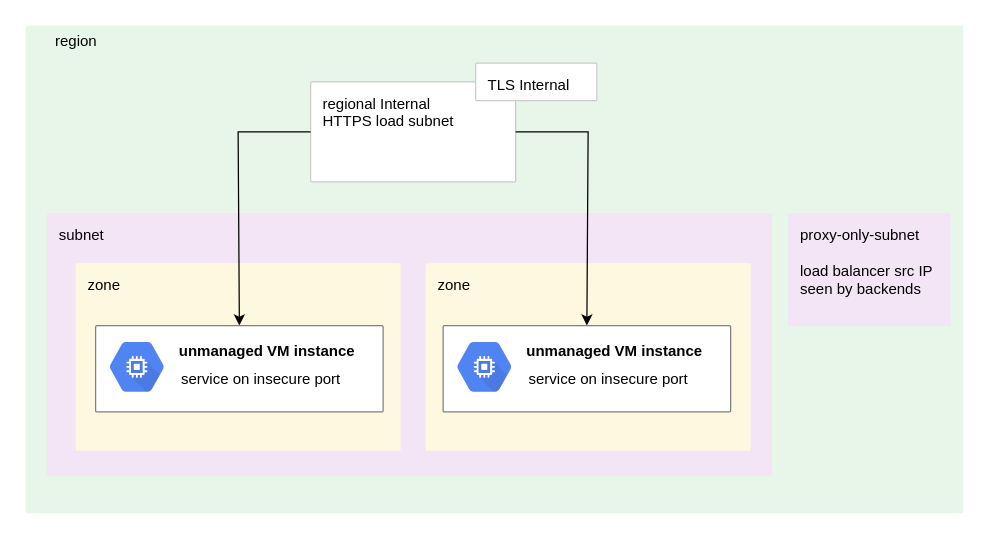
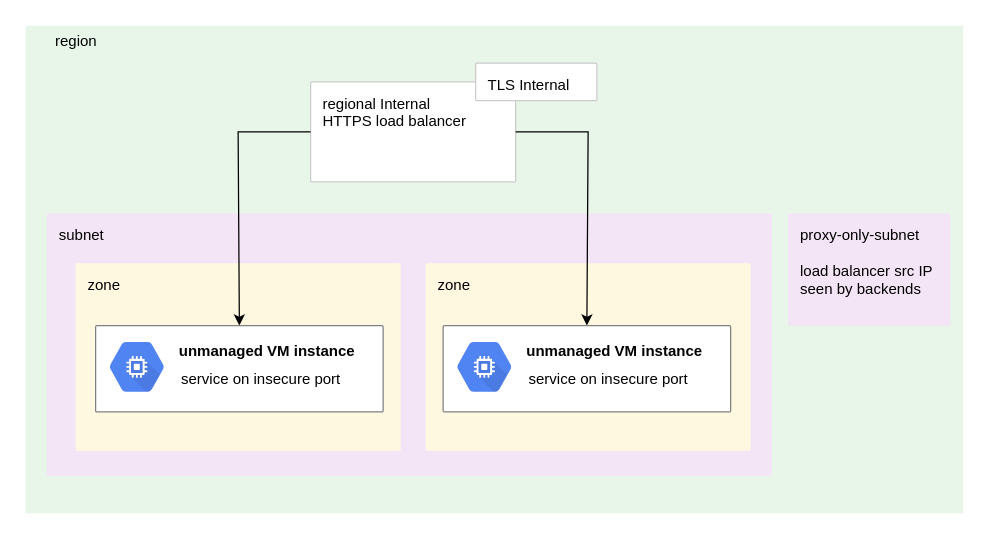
(389, 114) -> (395, 114)
